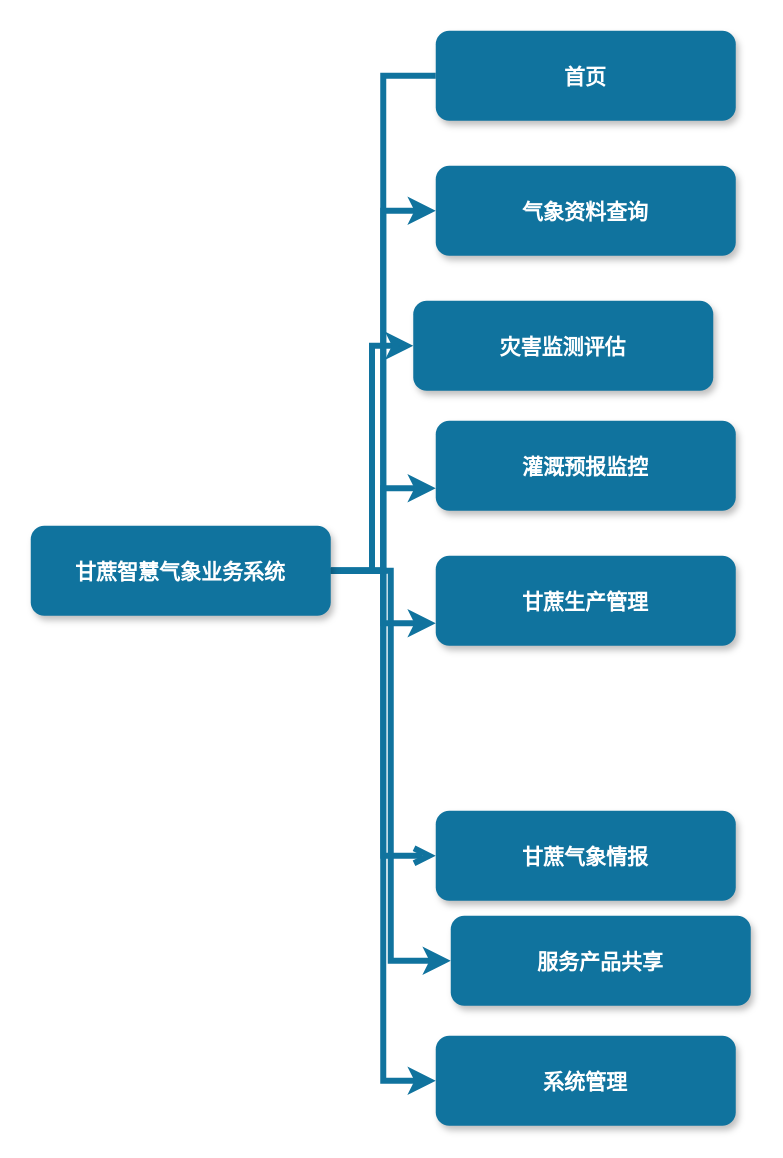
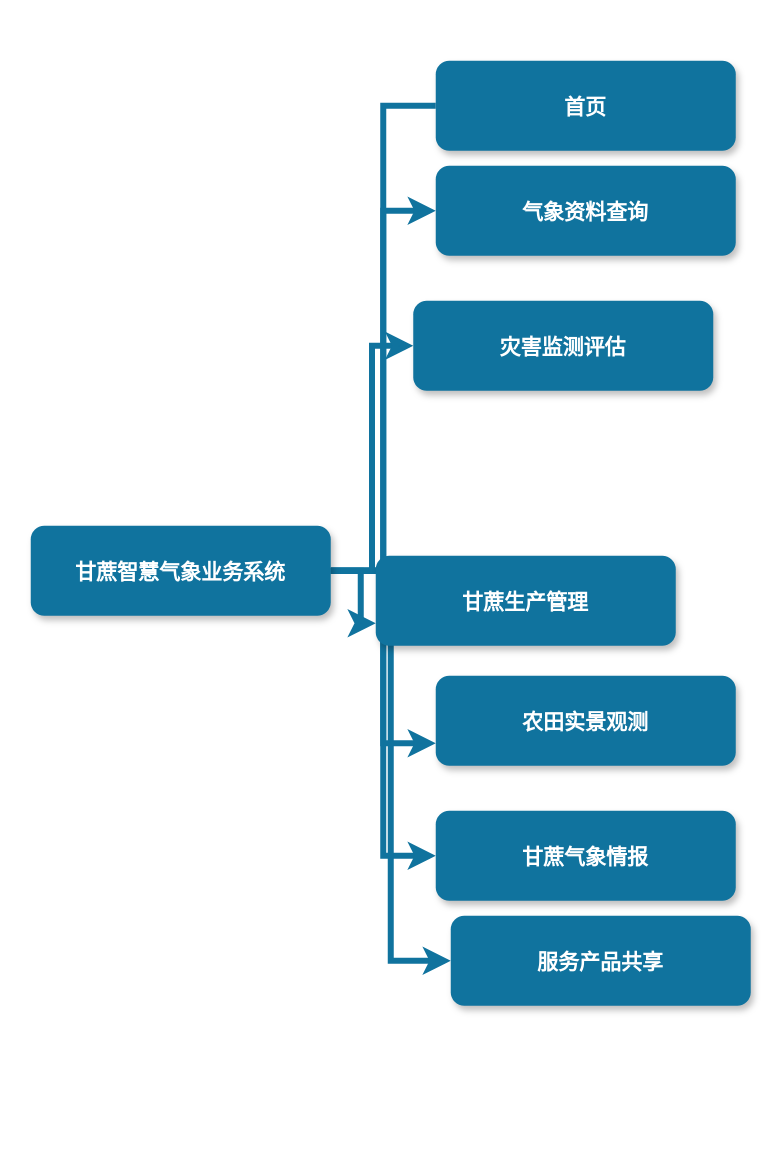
(586, 76) -> (586, 106)
(586, 466) -> none
(402, 488) -> none
(586, 601) -> (526, 601)
none -> (586, 721)
none -> (402, 743)
(414, 856) -> (414, 856)
(383, 986) -> none
(586, 1081) -> none
